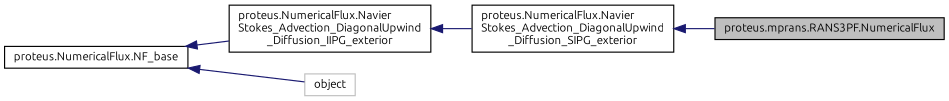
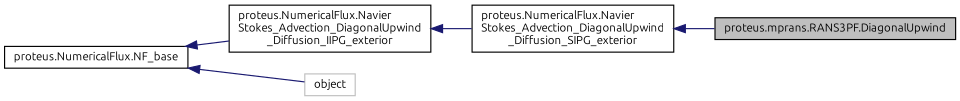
(830, 29) -> (835, 29)
